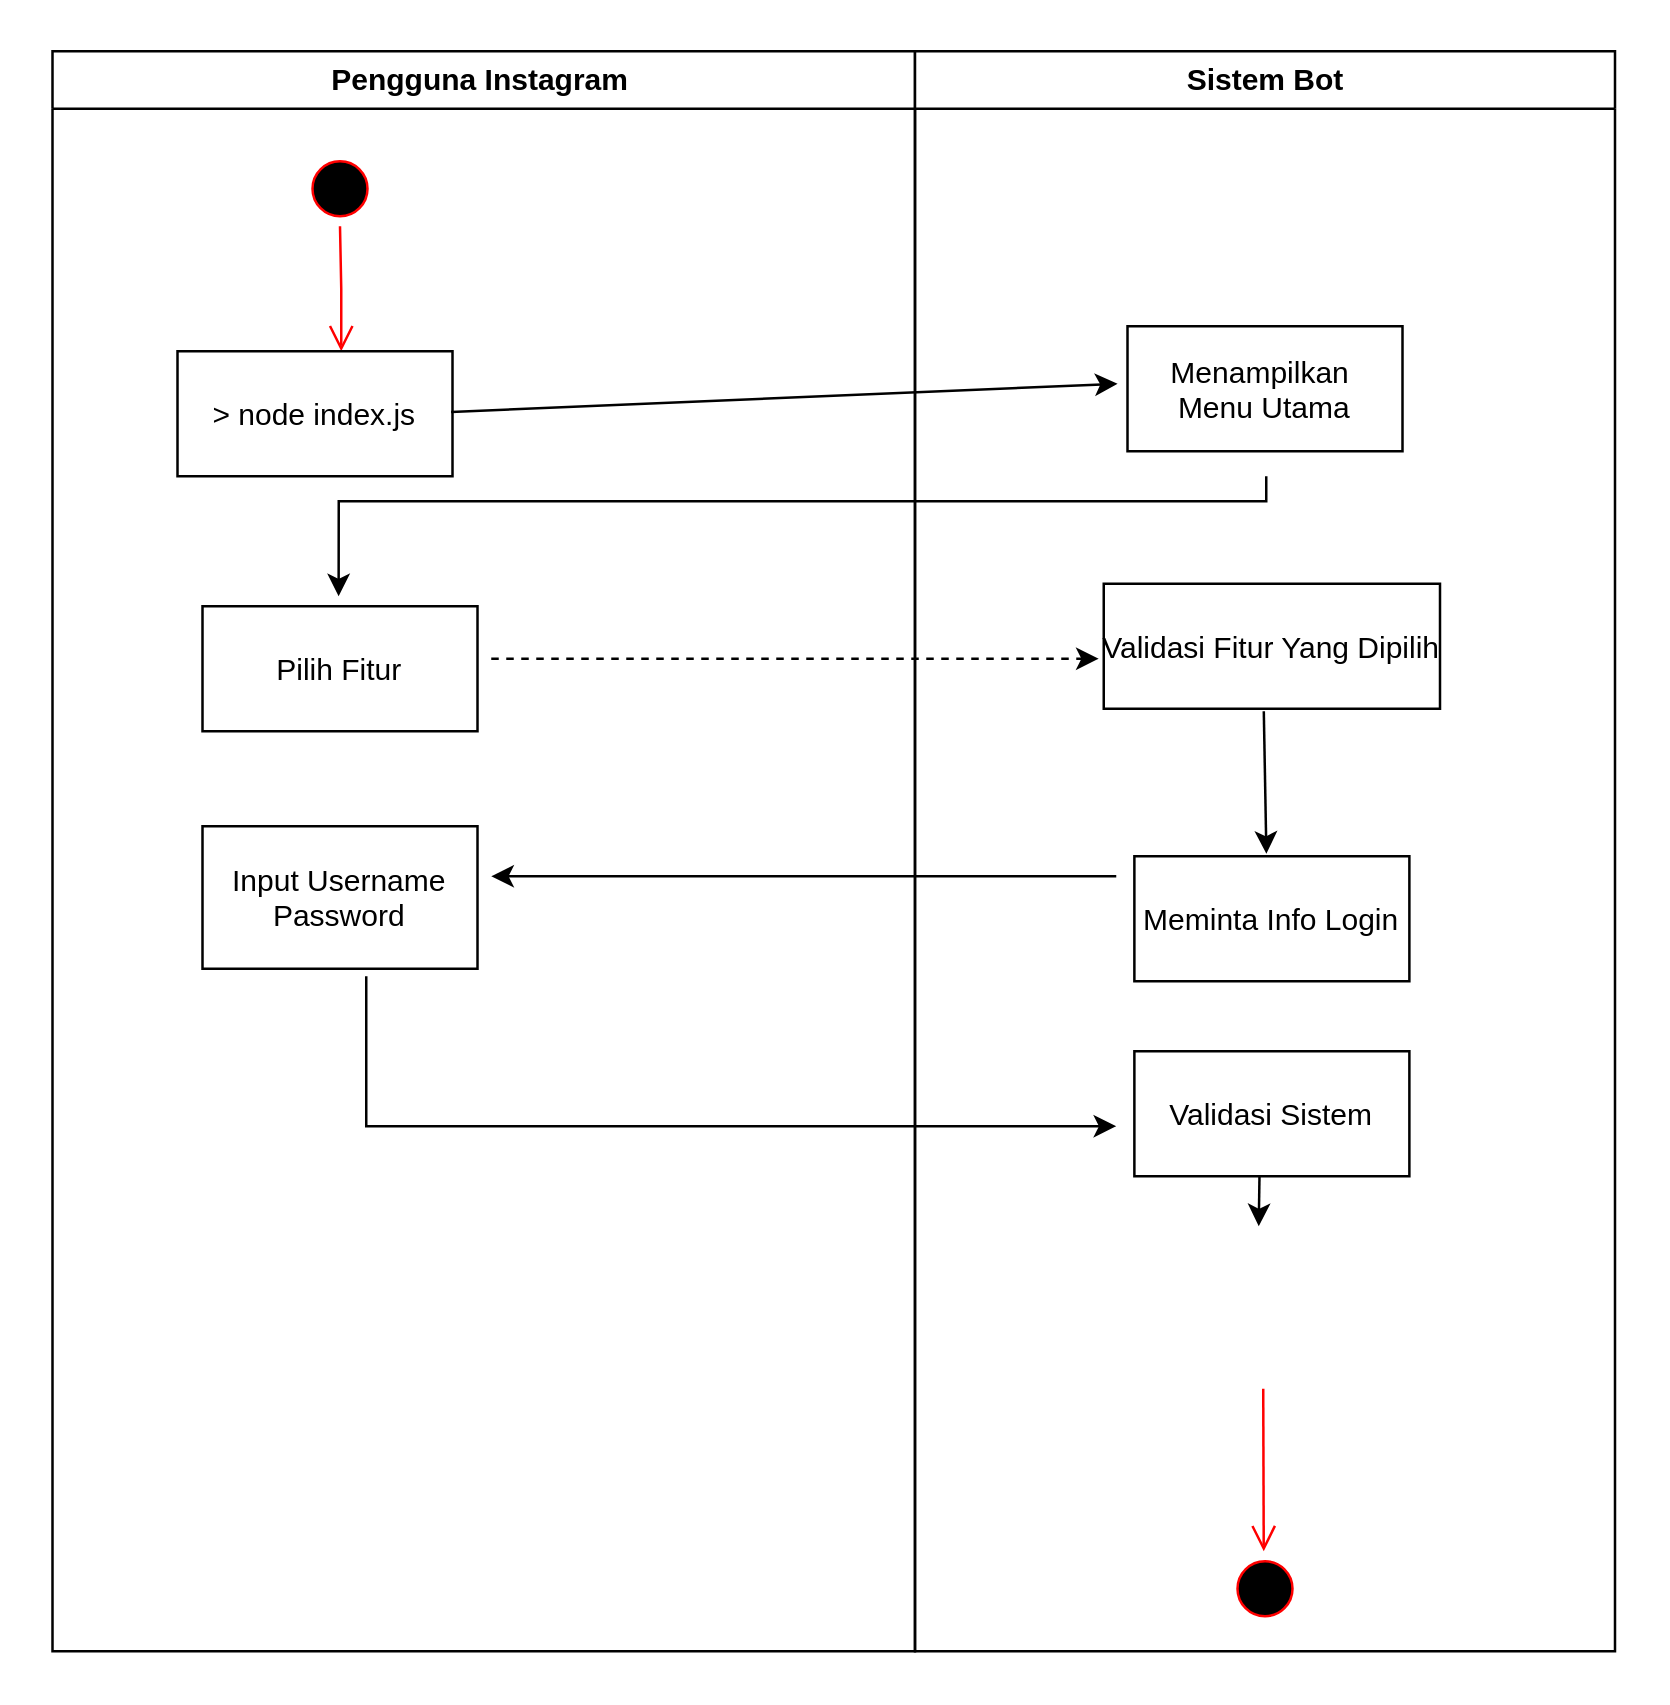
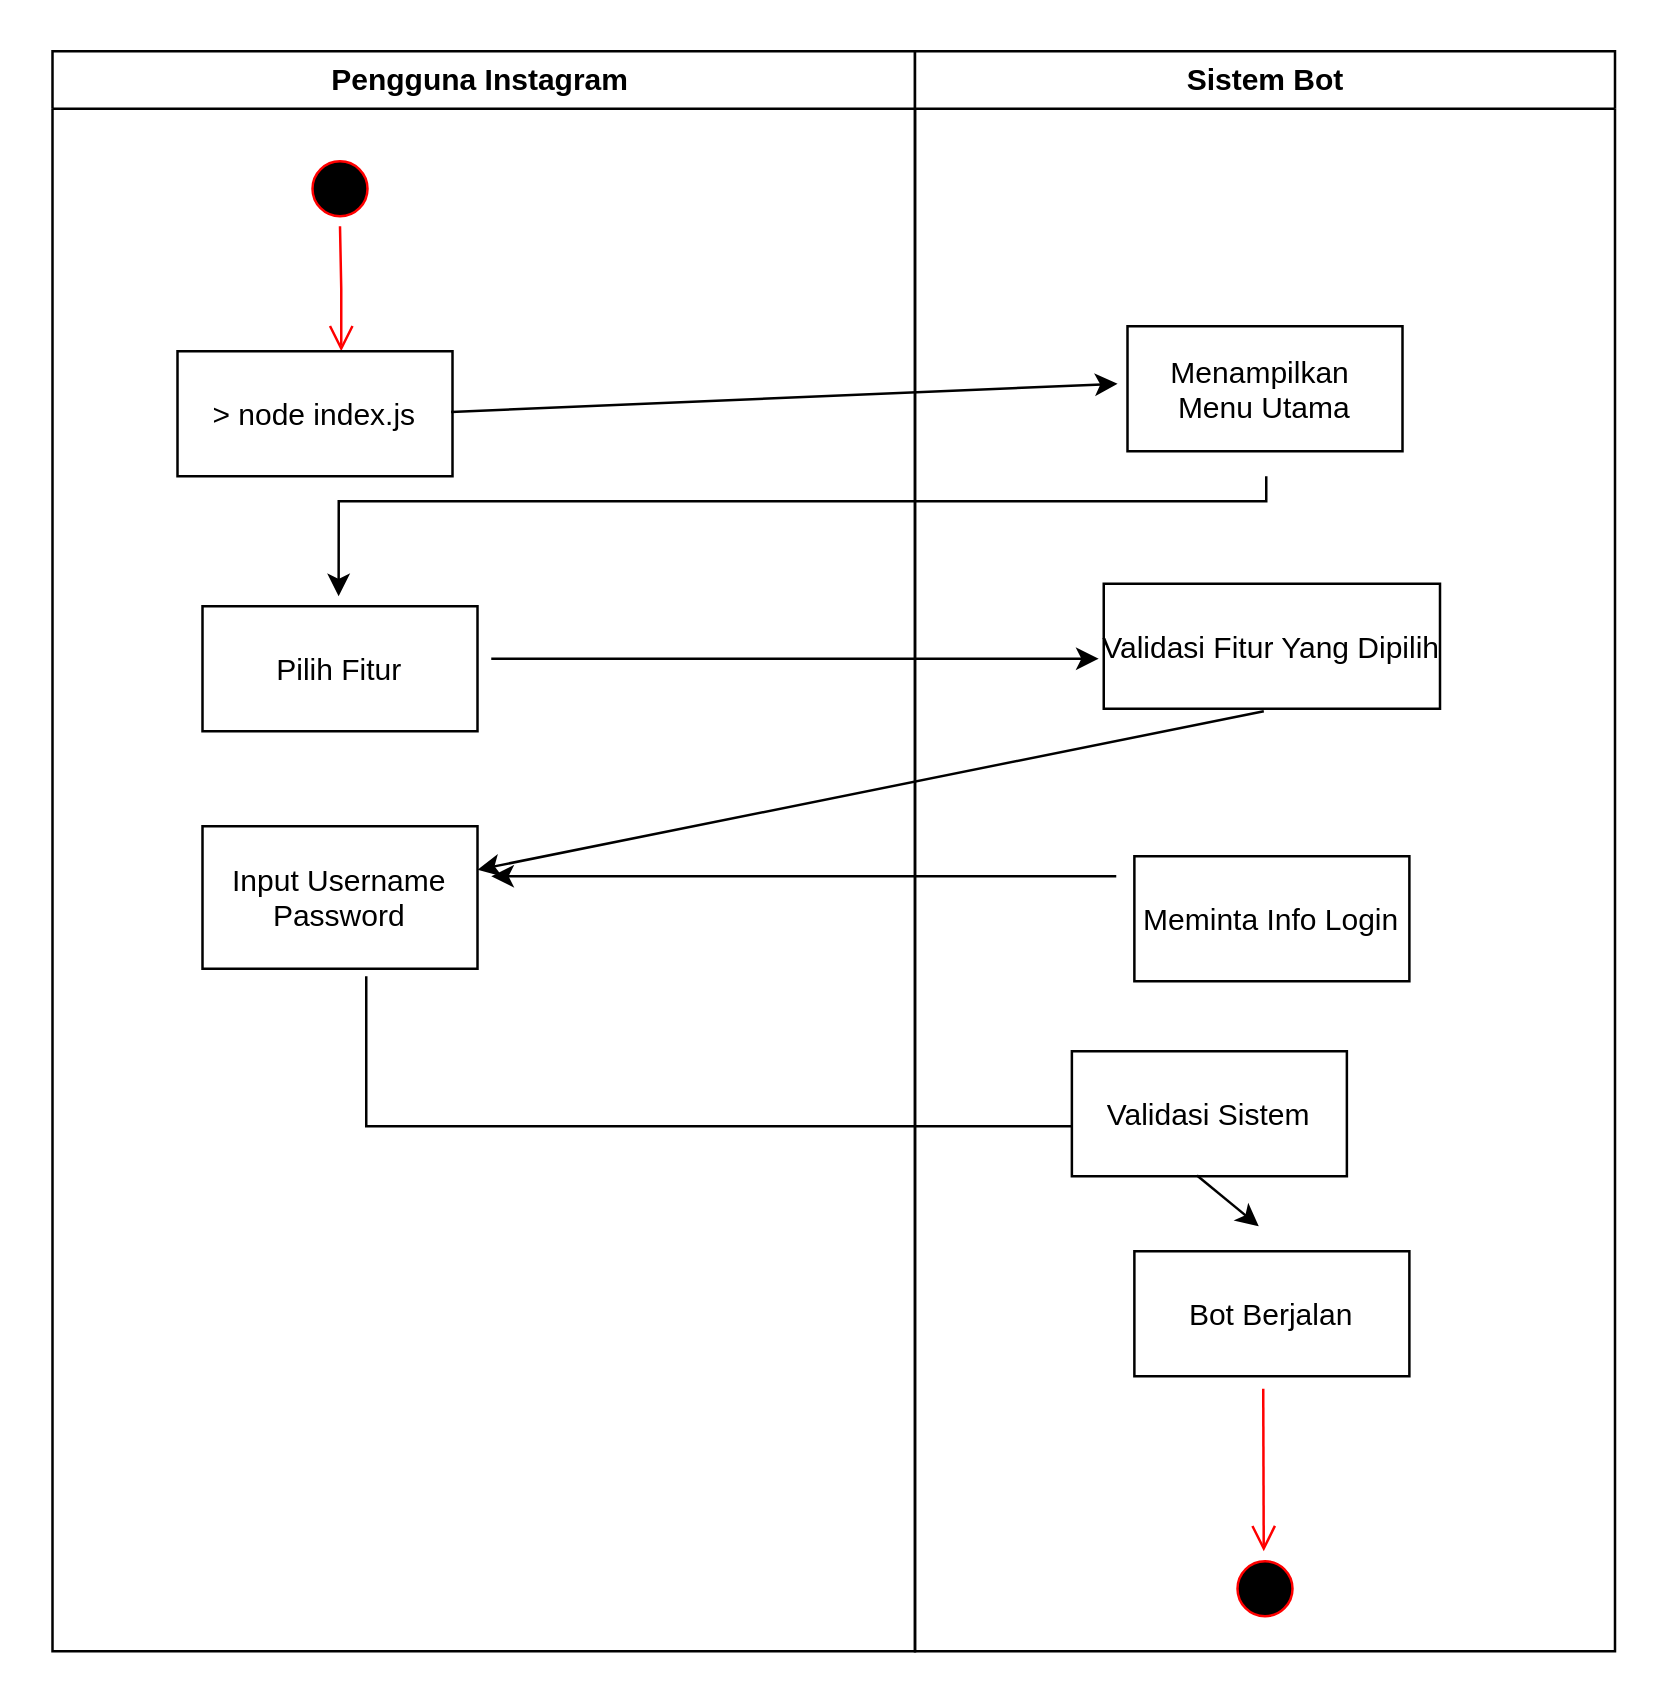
(702, 659) -> (702, 659)
(1265, 775) -> (702, 825)
(1272, 1114) -> (1209, 1114)
none -> (1272, 1314)
